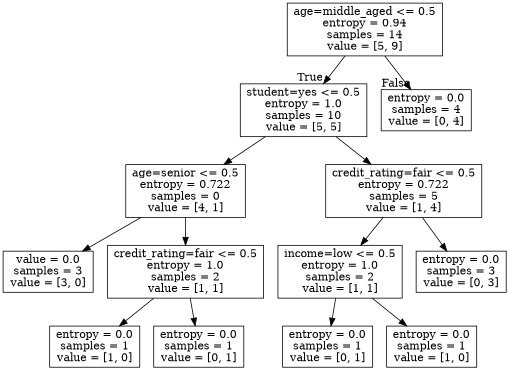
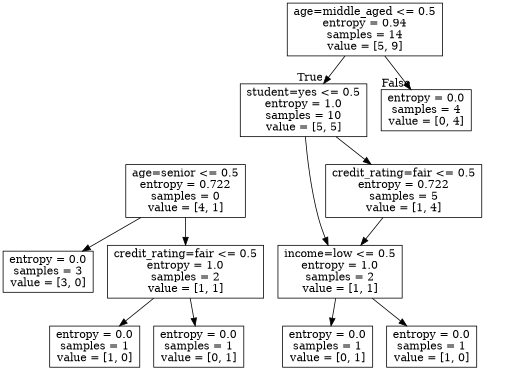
(248, 148) -> (312, 188)
(48, 272) -> (48, 272)
(461, 272) -> none
